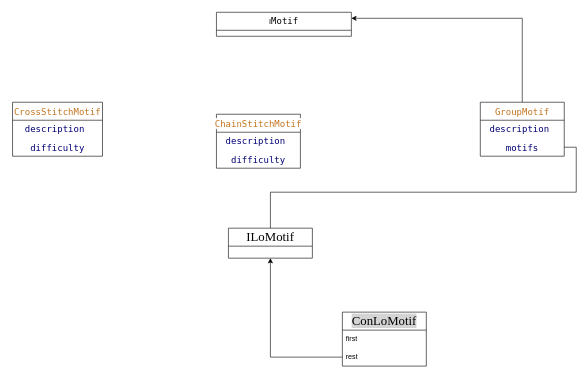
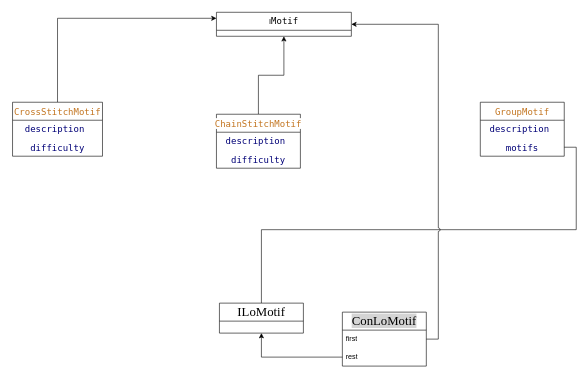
(522, 18) -> none
none -> (57, 59)
none -> (258, 94)
(270, 243) -> (261, 318)
none -> (438, 339)
